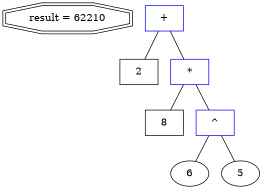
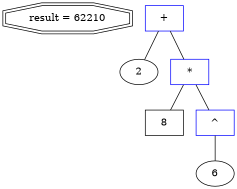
(139, 72) -> (139, 72)
(241, 174) -> none
